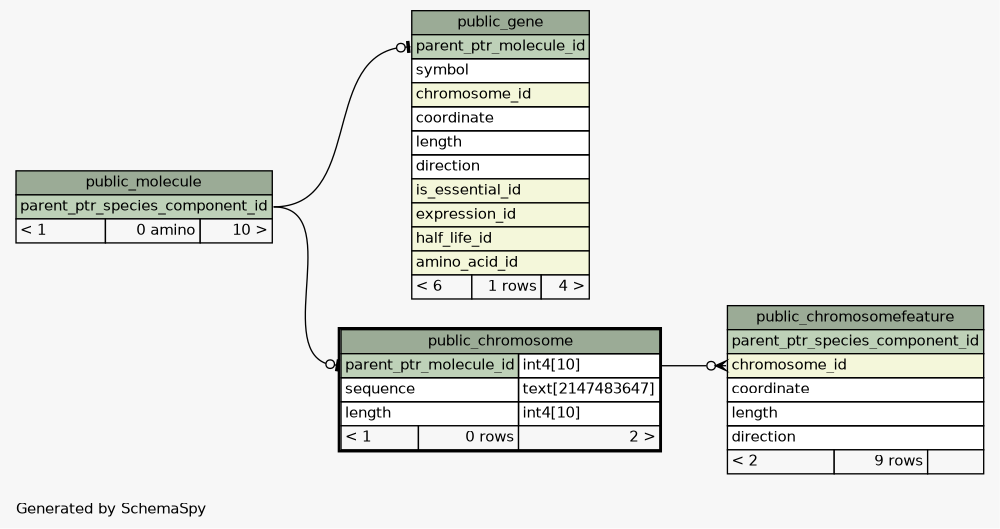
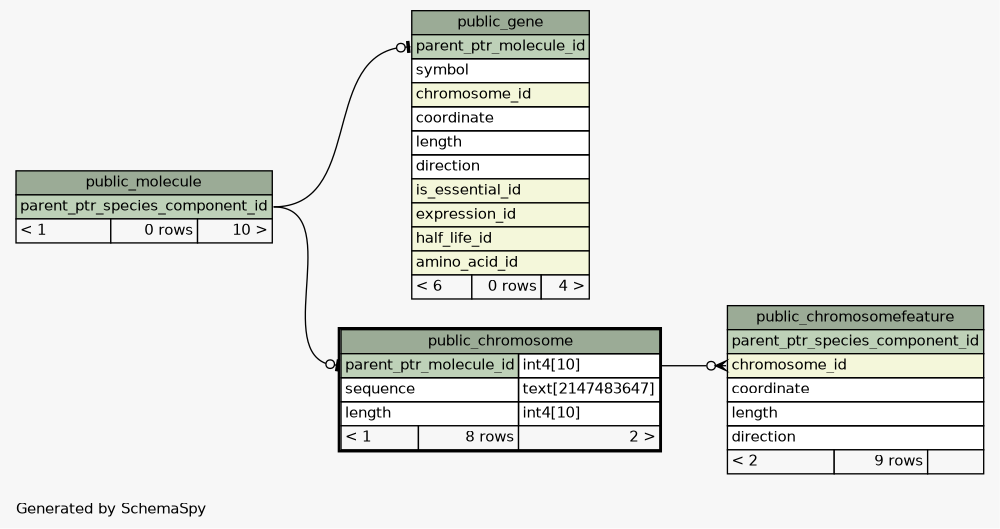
(166, 230) -> (169, 230)
(513, 286) -> (513, 286)
(490, 437) -> (490, 437)
